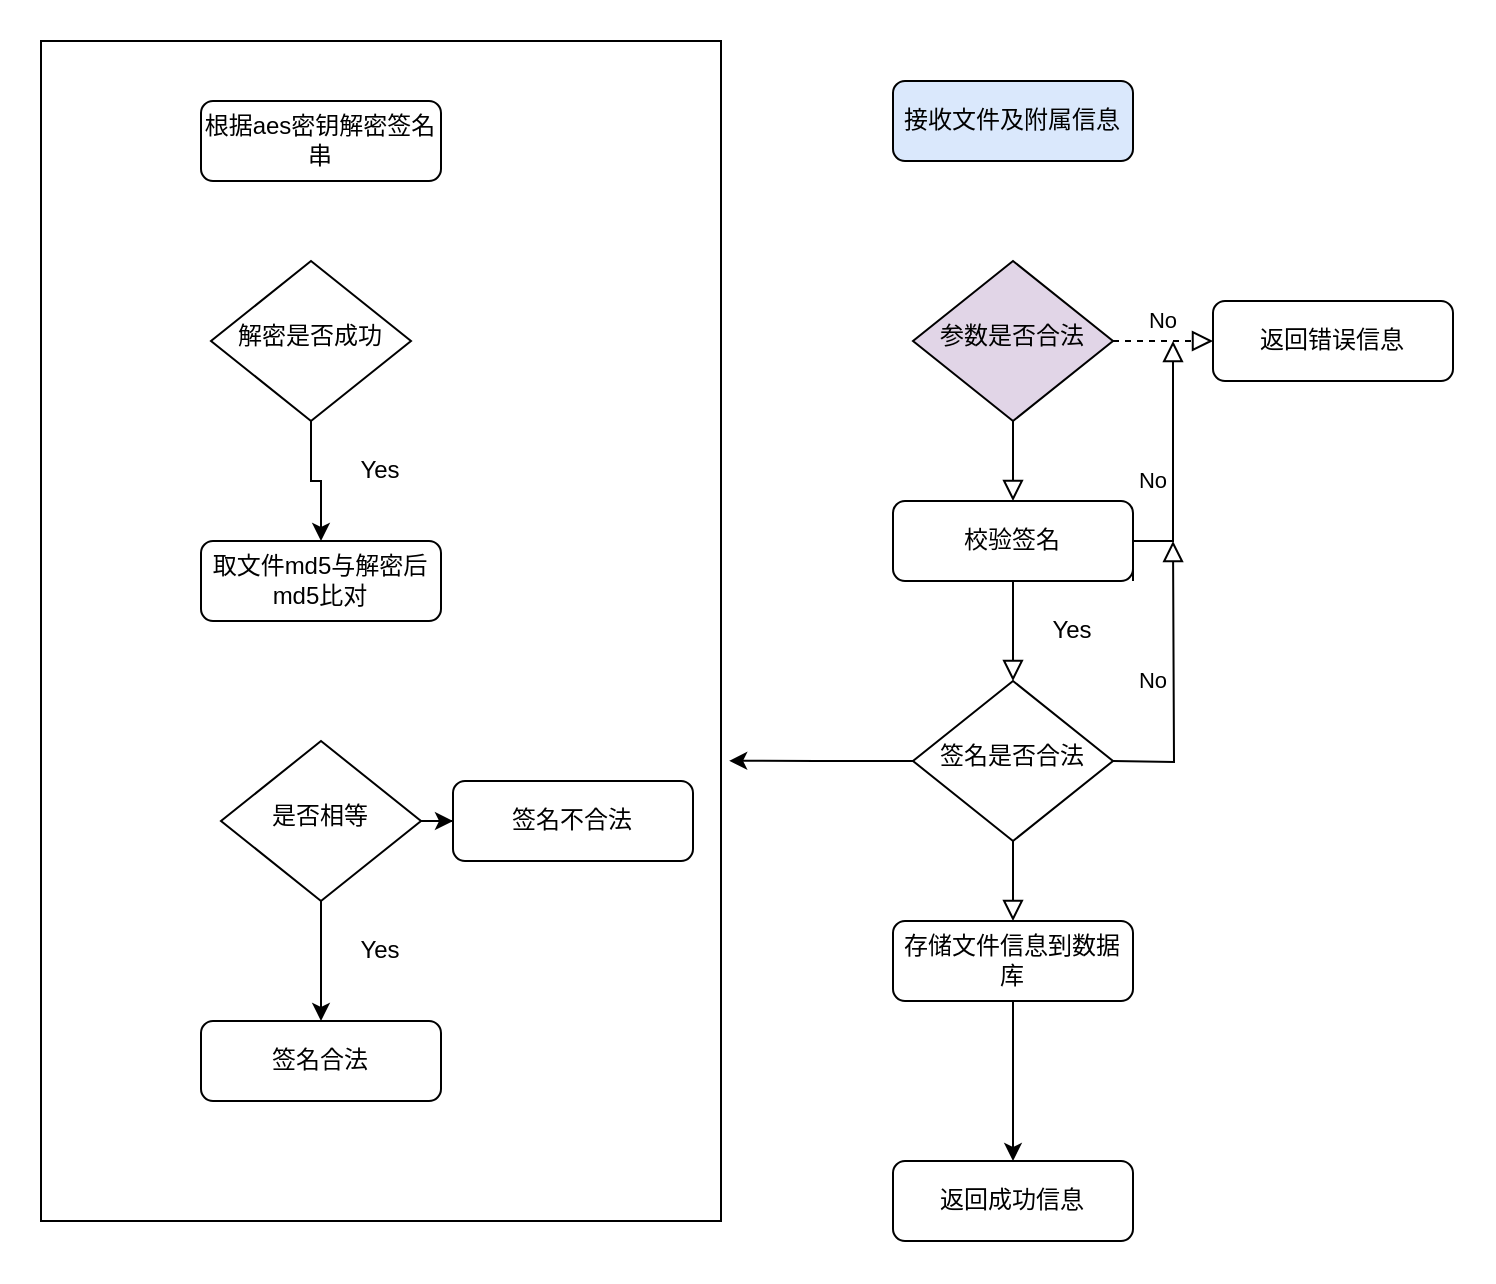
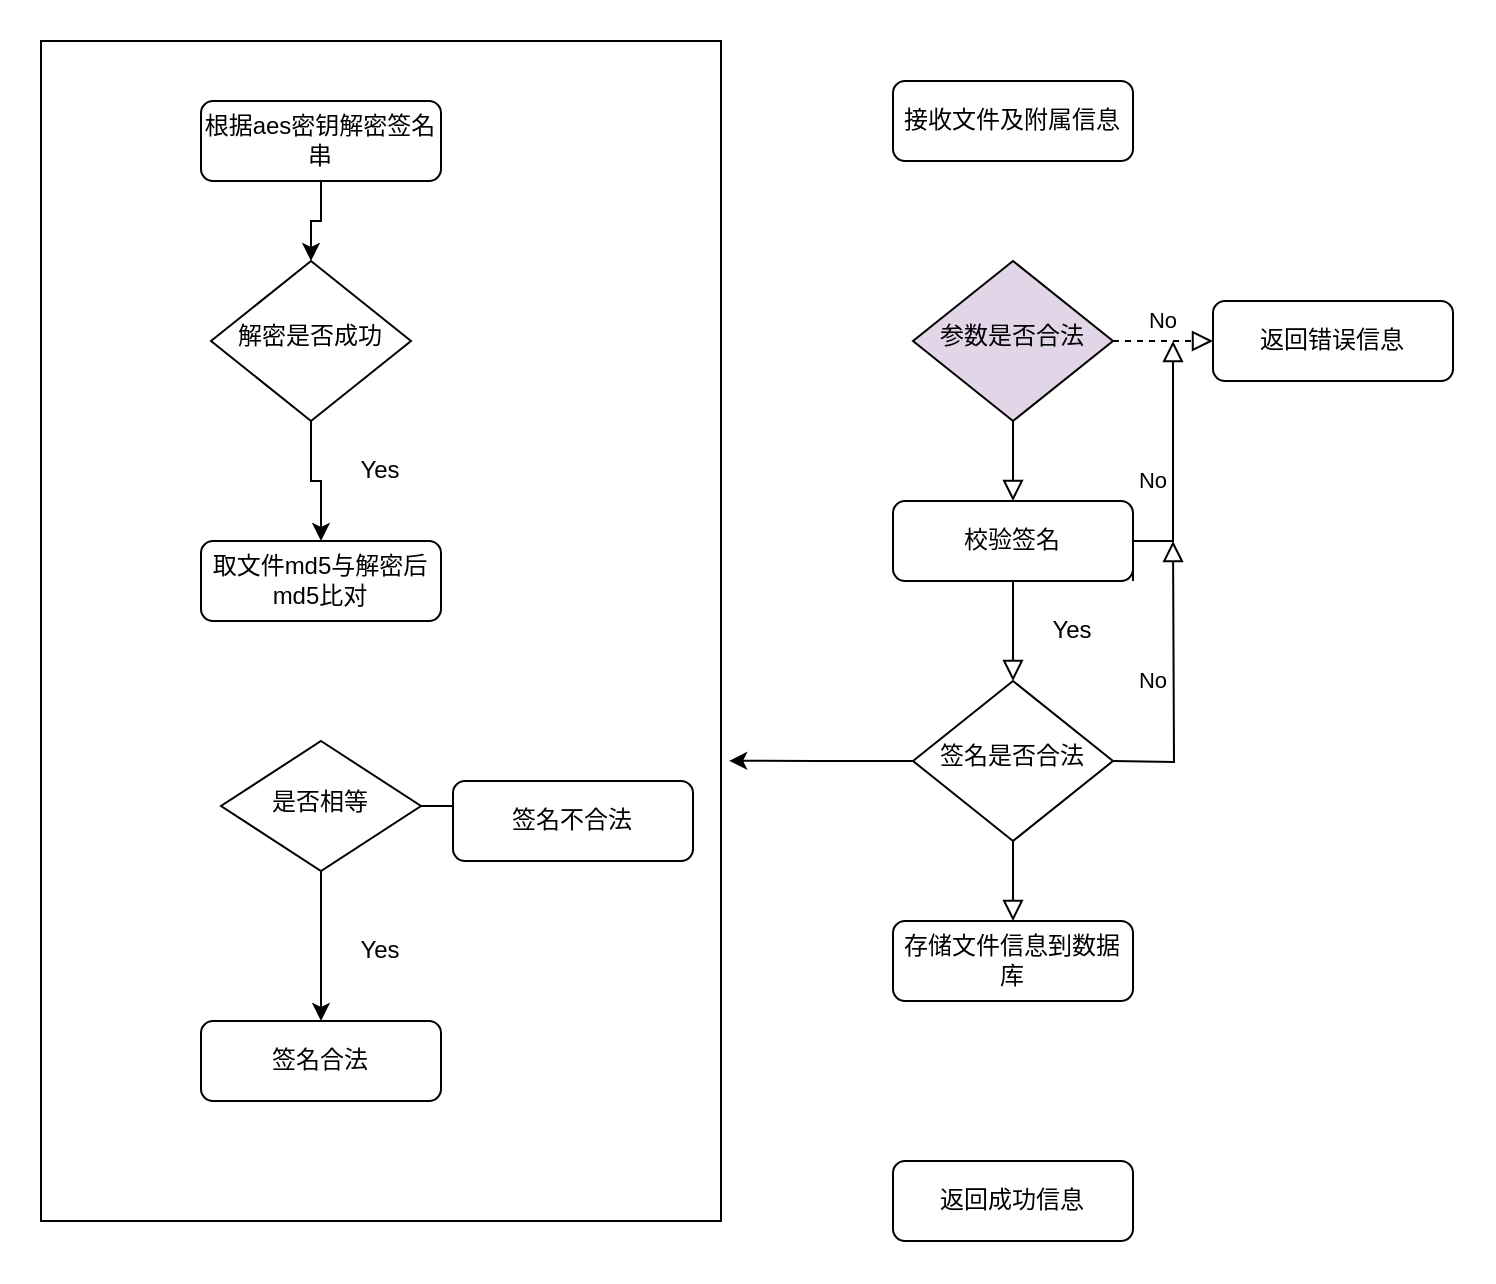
(1013, 121) -> (1013, 121)
none -> (321, 219)
(321, 821) -> (321, 806)
(1013, 1074) -> none
